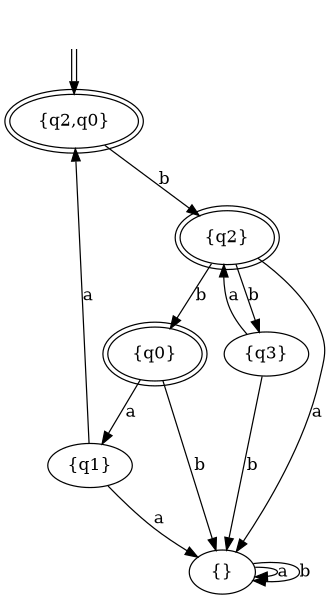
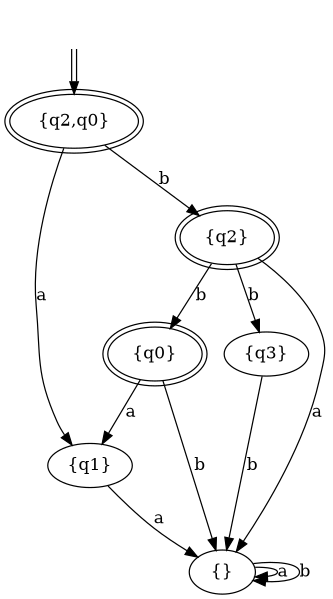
(82, 302) -> (36, 292)
(230, 308) -> none
